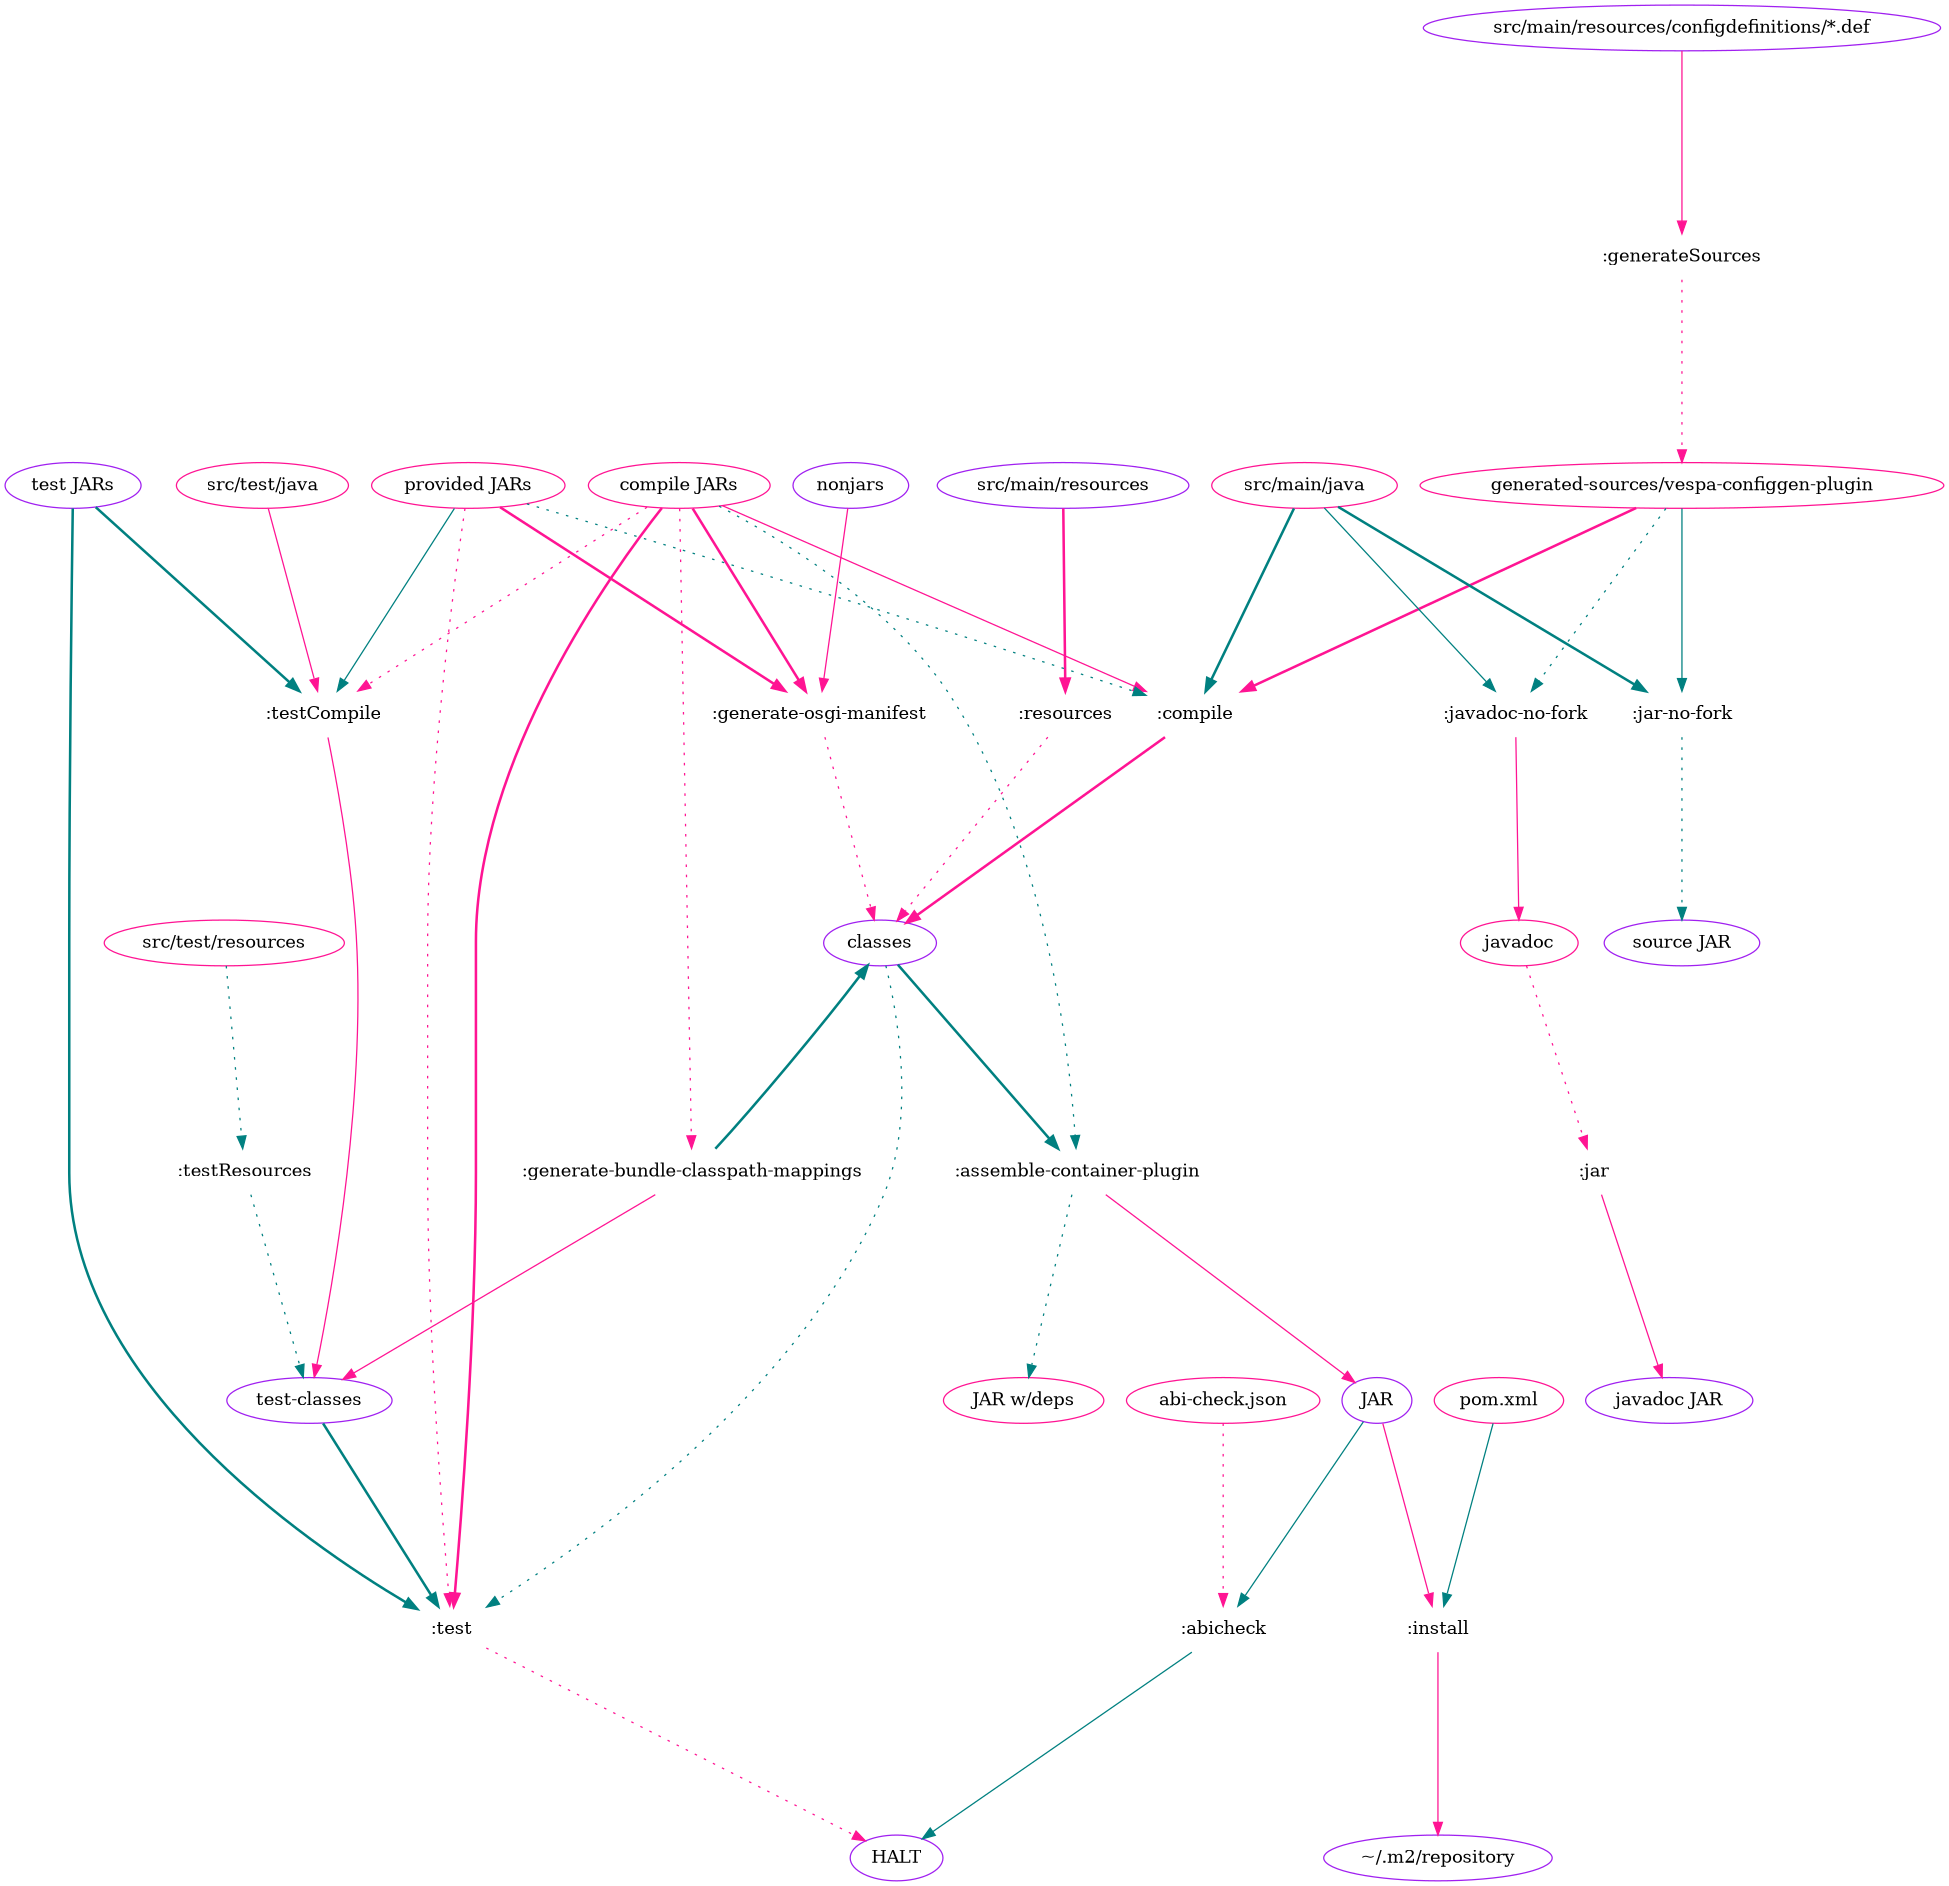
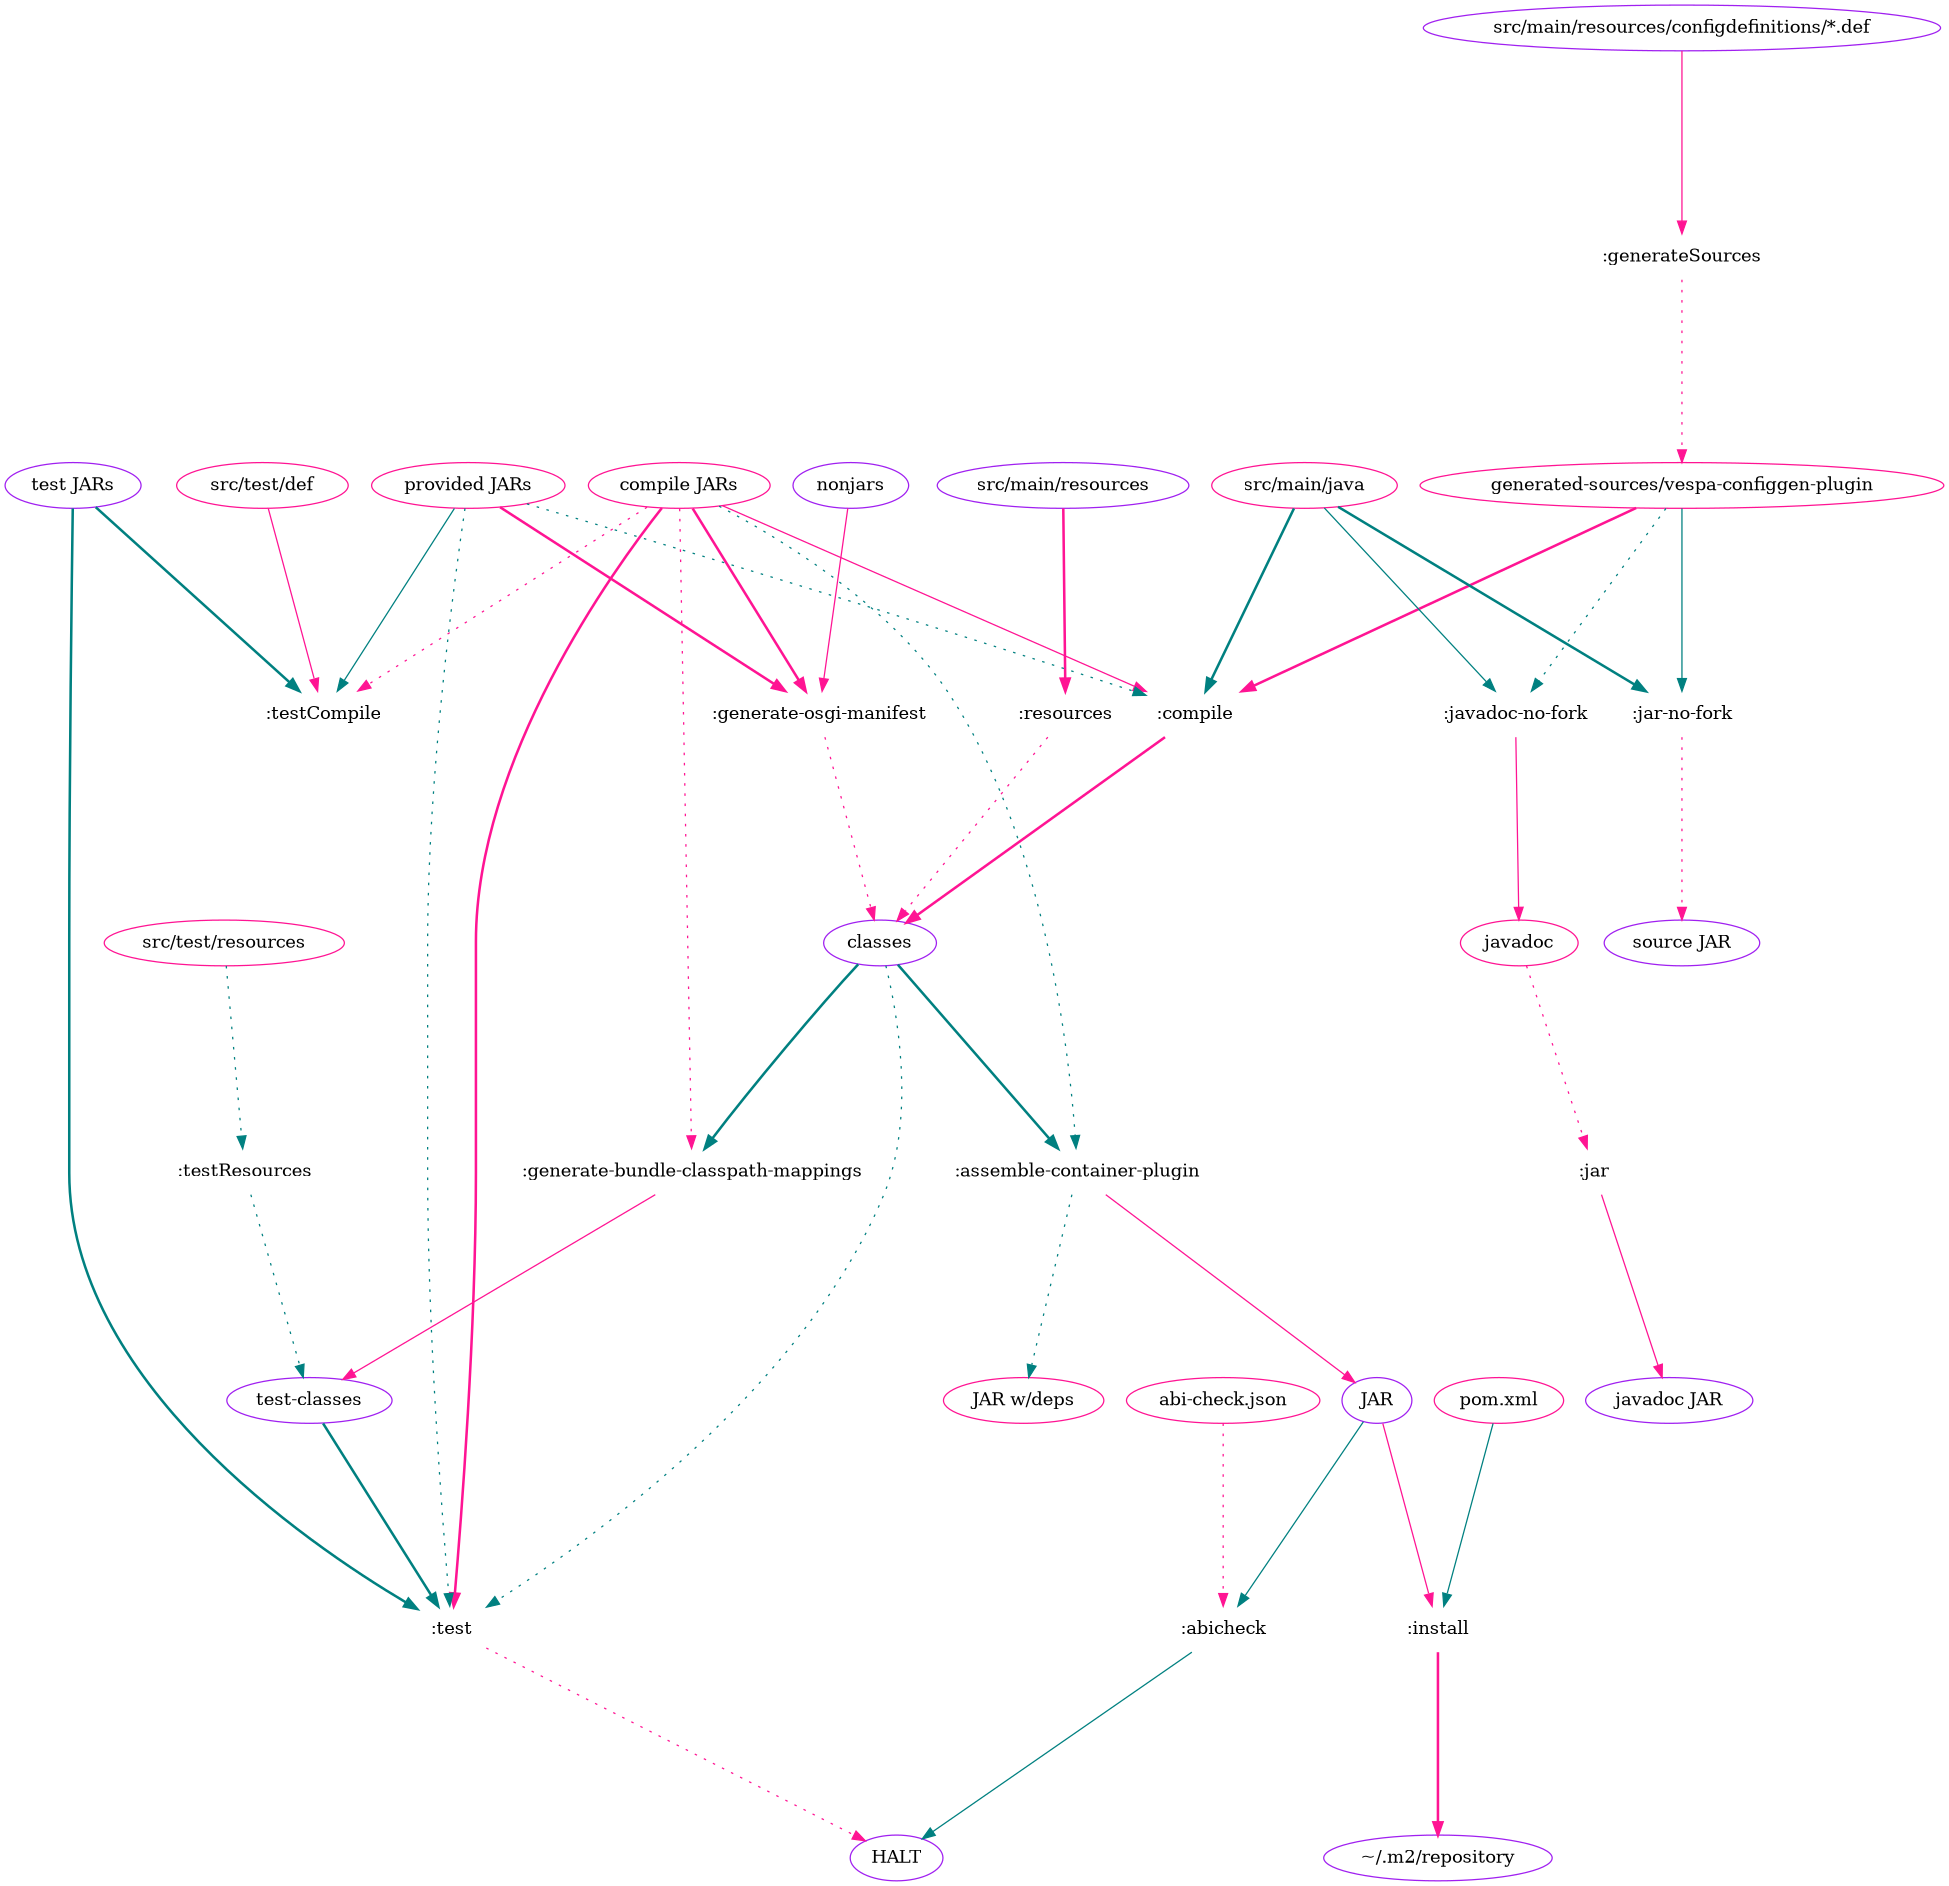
(262, 485) -> (262, 485)
(1682, 822) -> (1682, 822)
(428, 1050) -> (428, 1050)
(357, 1051) -> none
(789, 1064) -> (784, 1050)
(1438, 1737) -> (1438, 1737)
